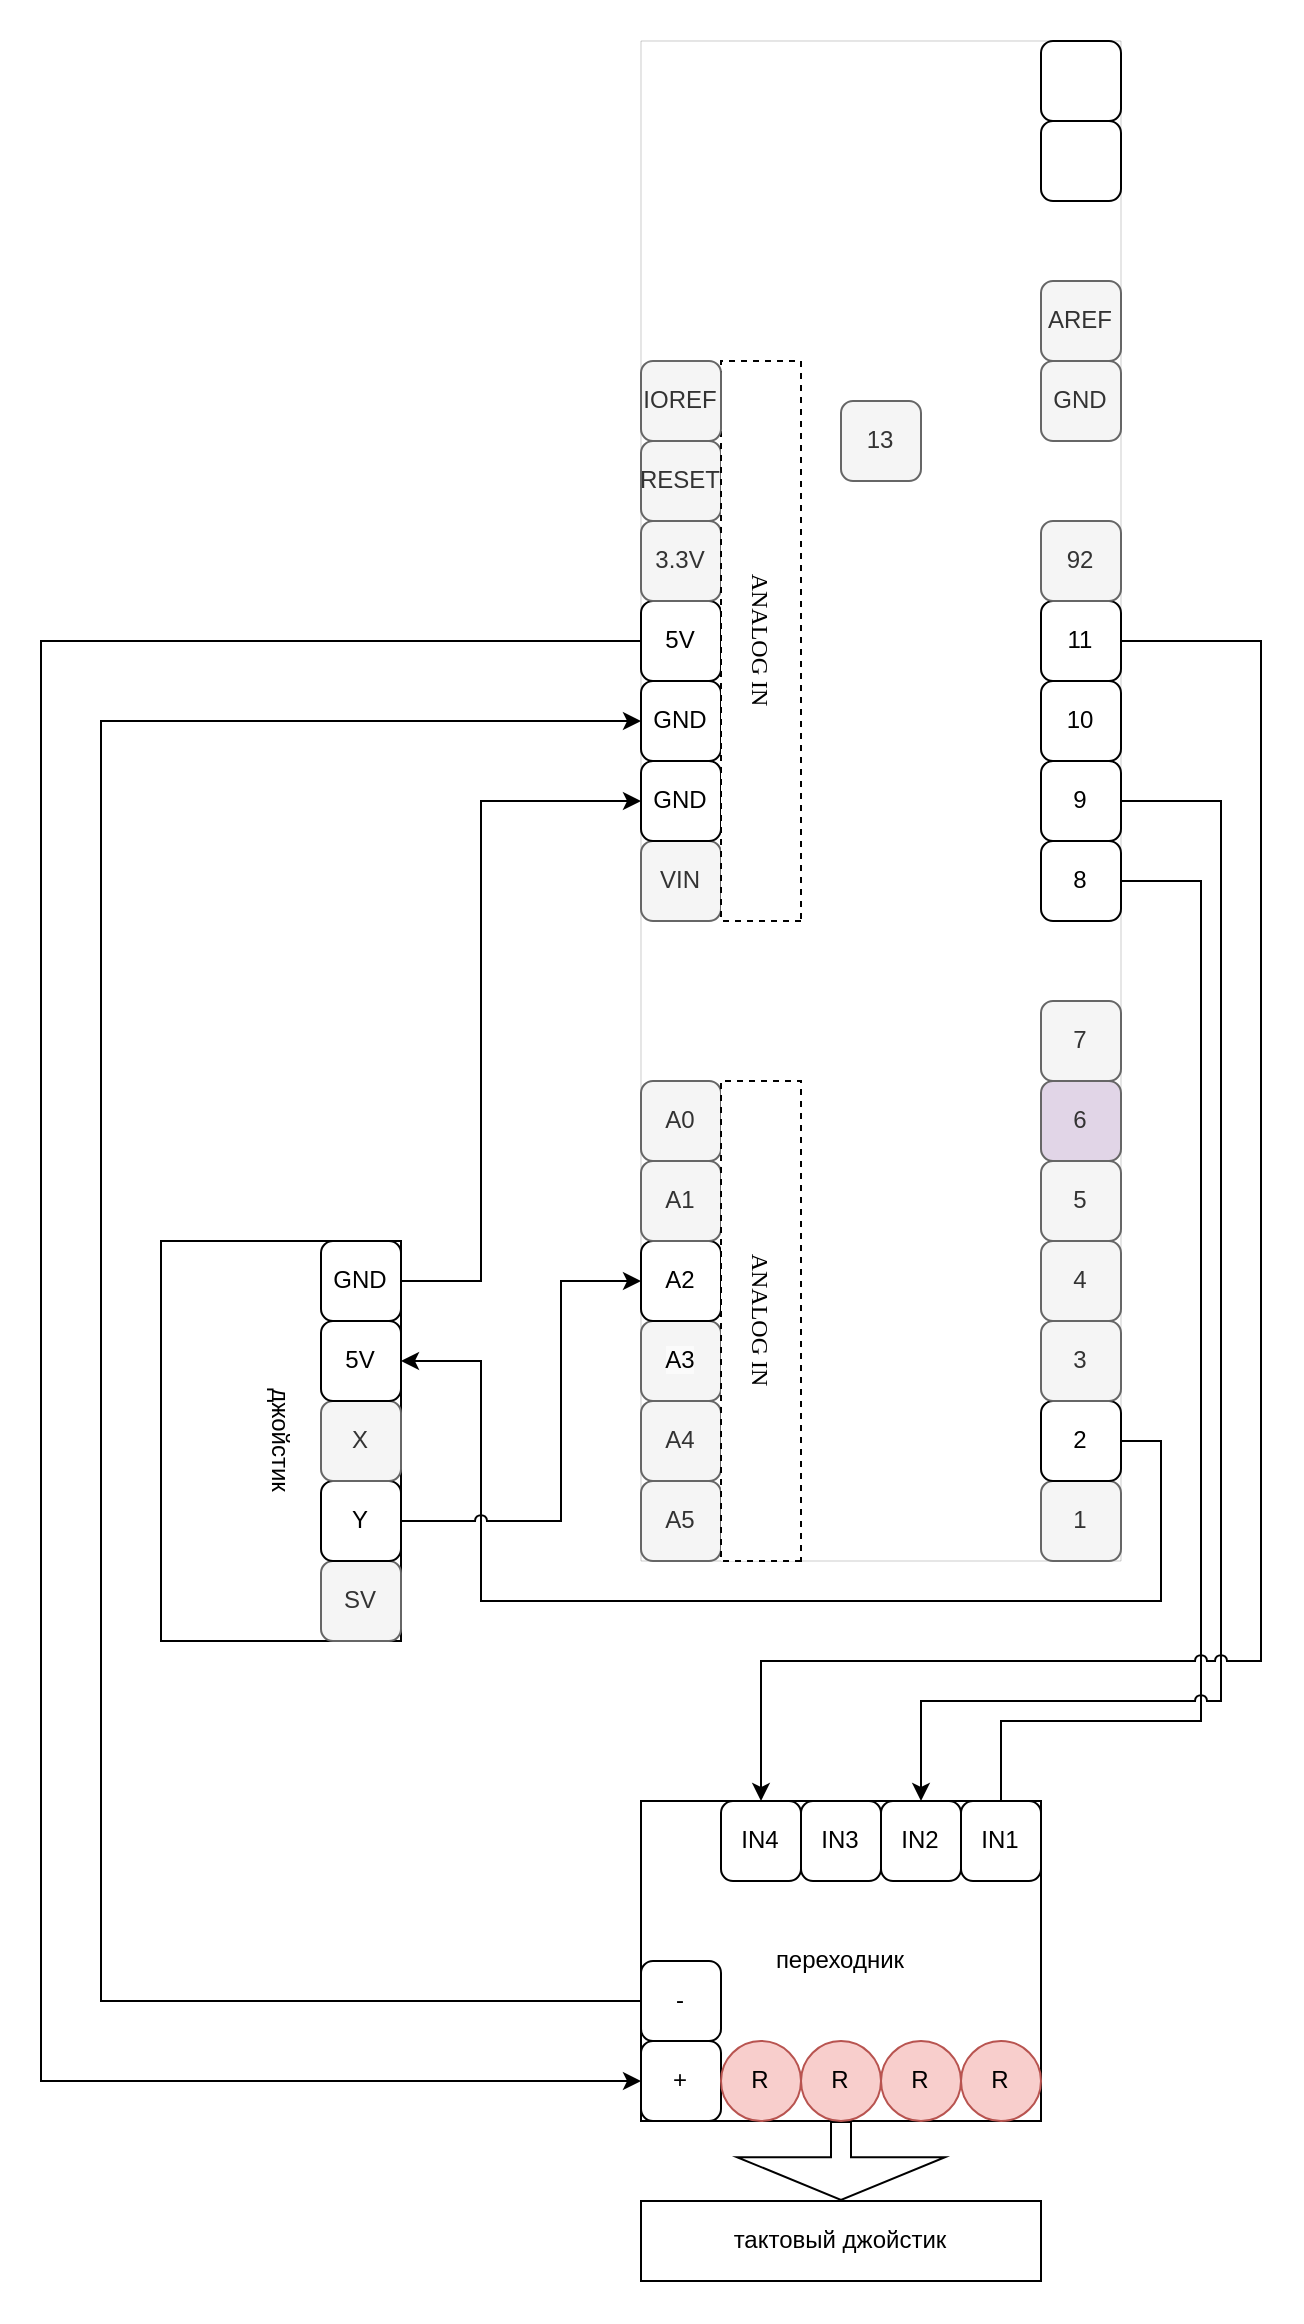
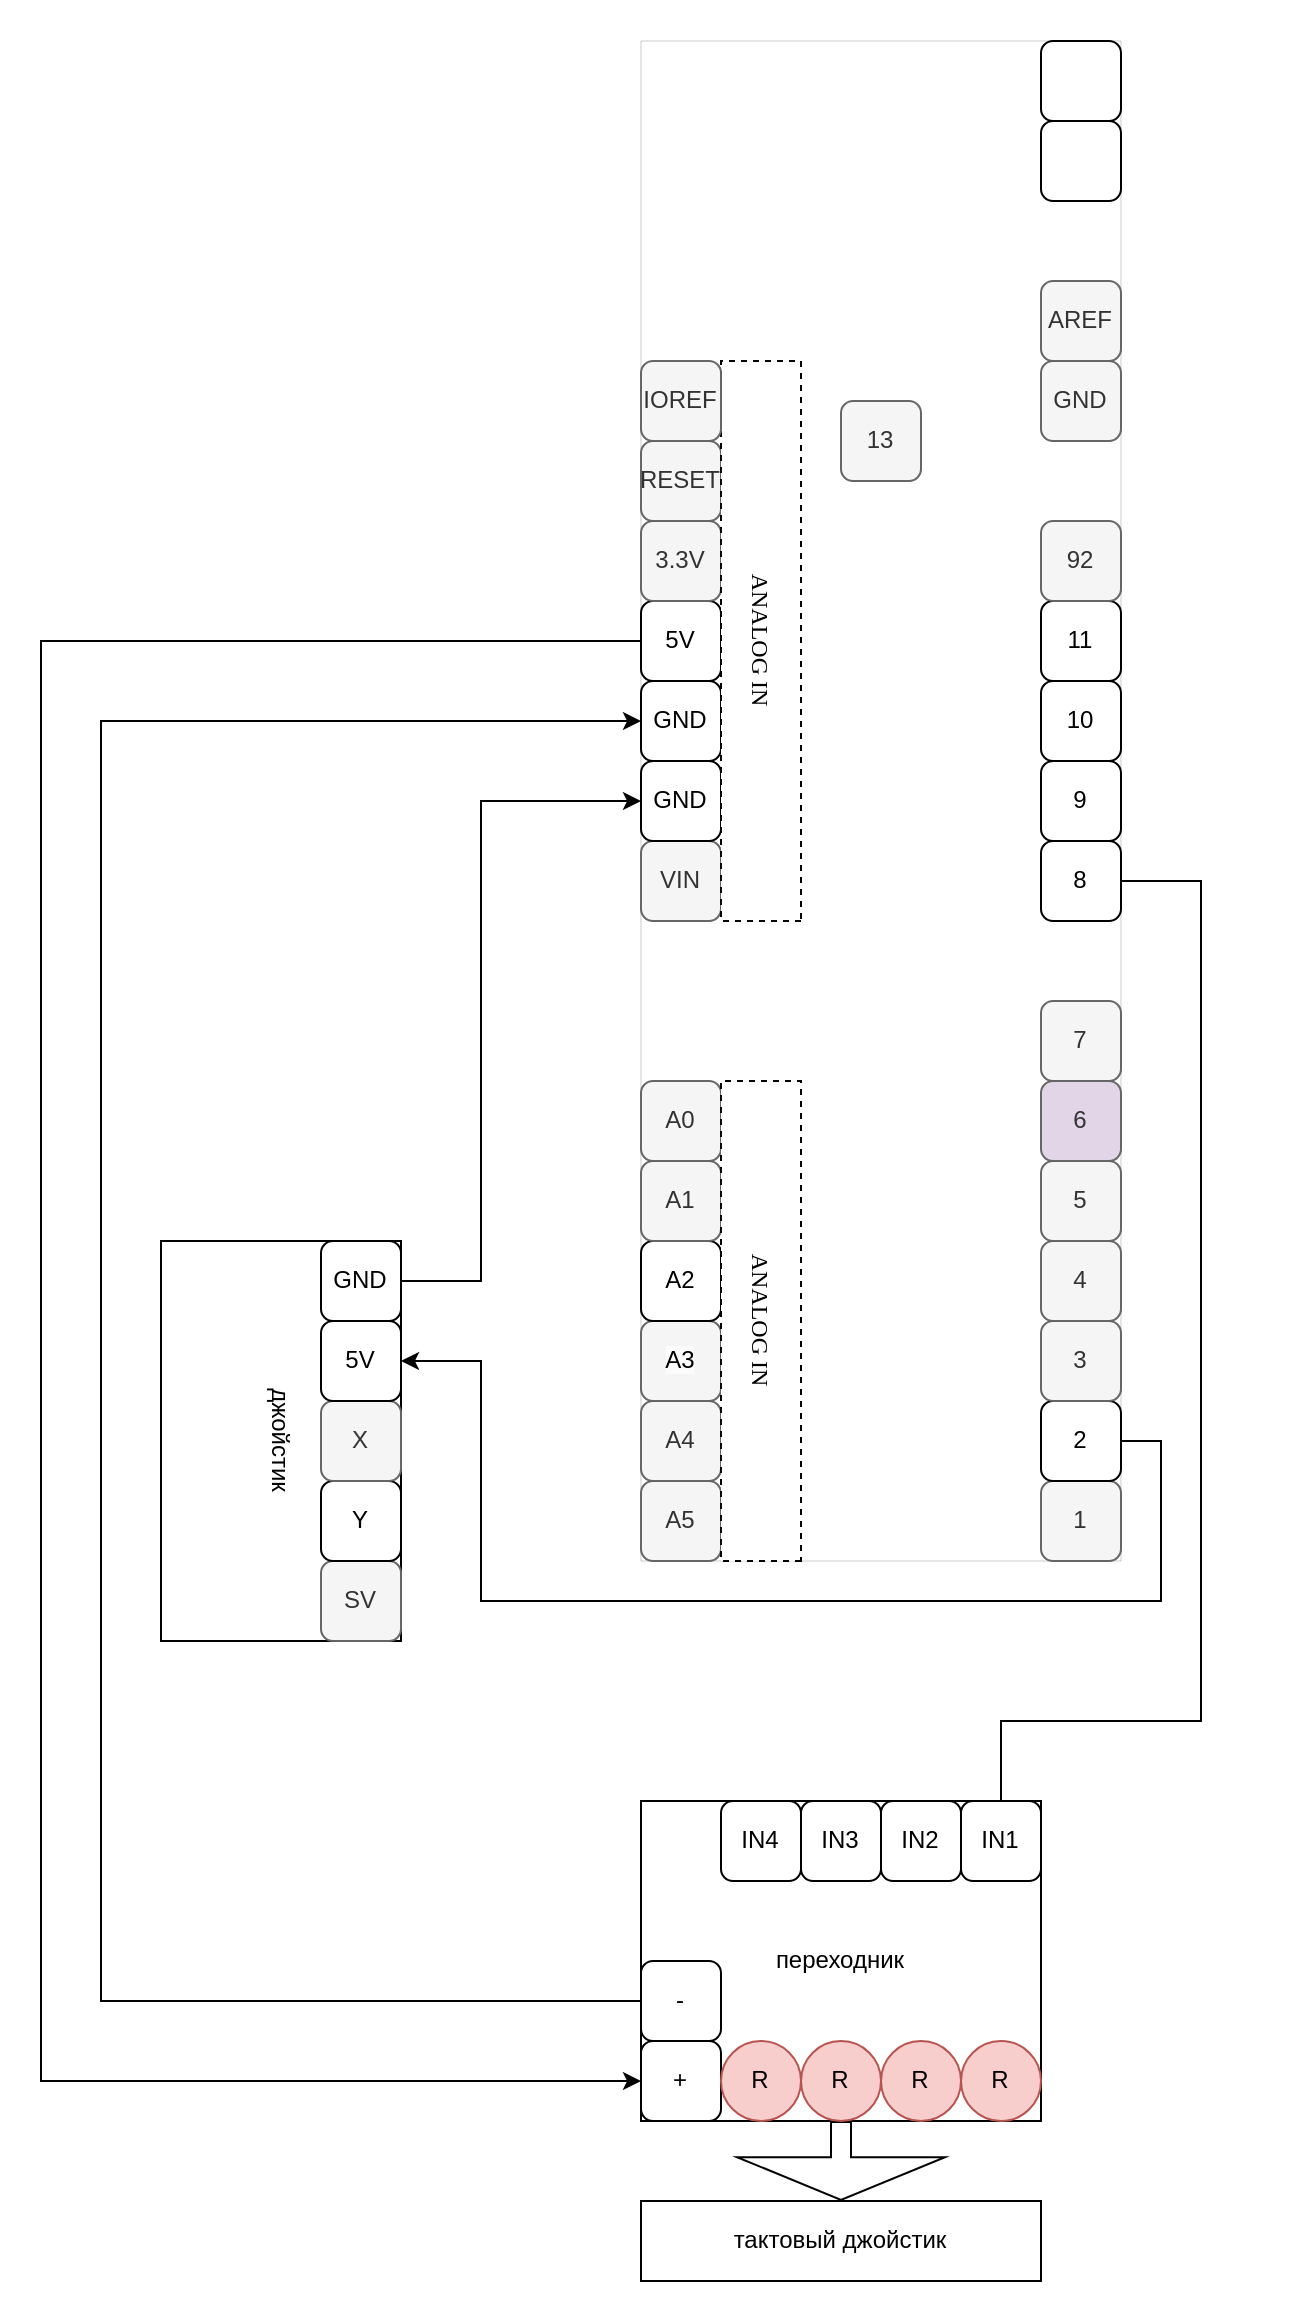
(1221, 1395) -> none
(1261, 1395) -> none
(561, 1448) -> none
